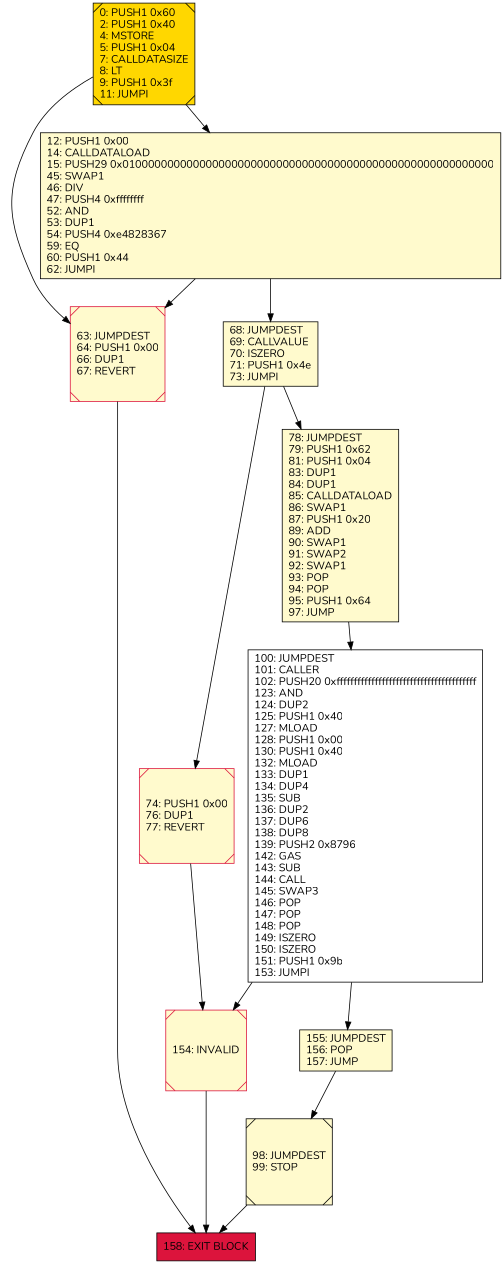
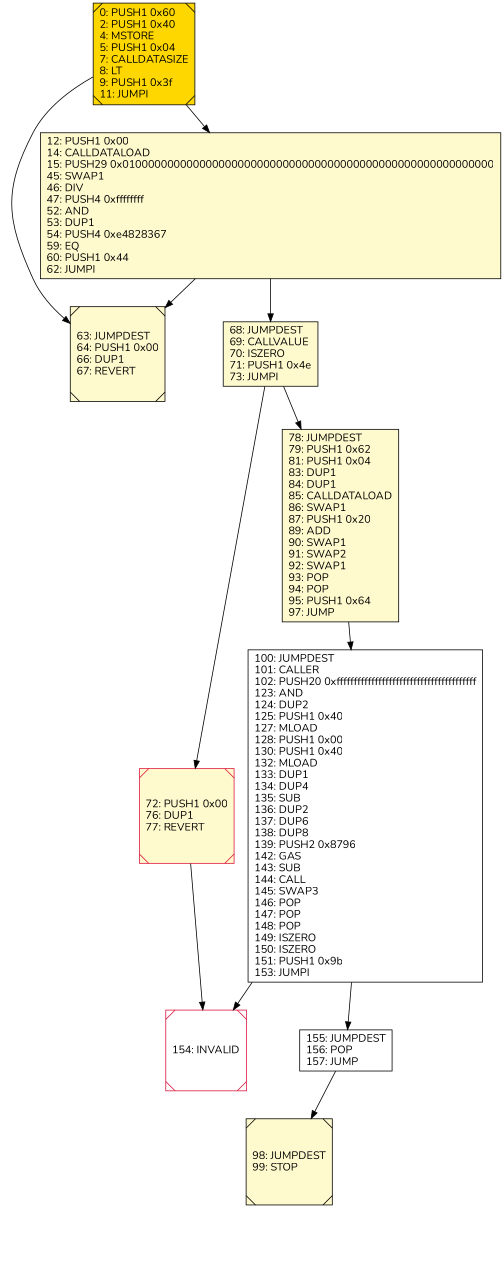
(118, 354) -> (118, 354)
(187, 816) -> (187, 816)
(206, 1050) -> (206, 1050)
(346, 1050) -> (346, 1050)
(206, 1247) -> none
